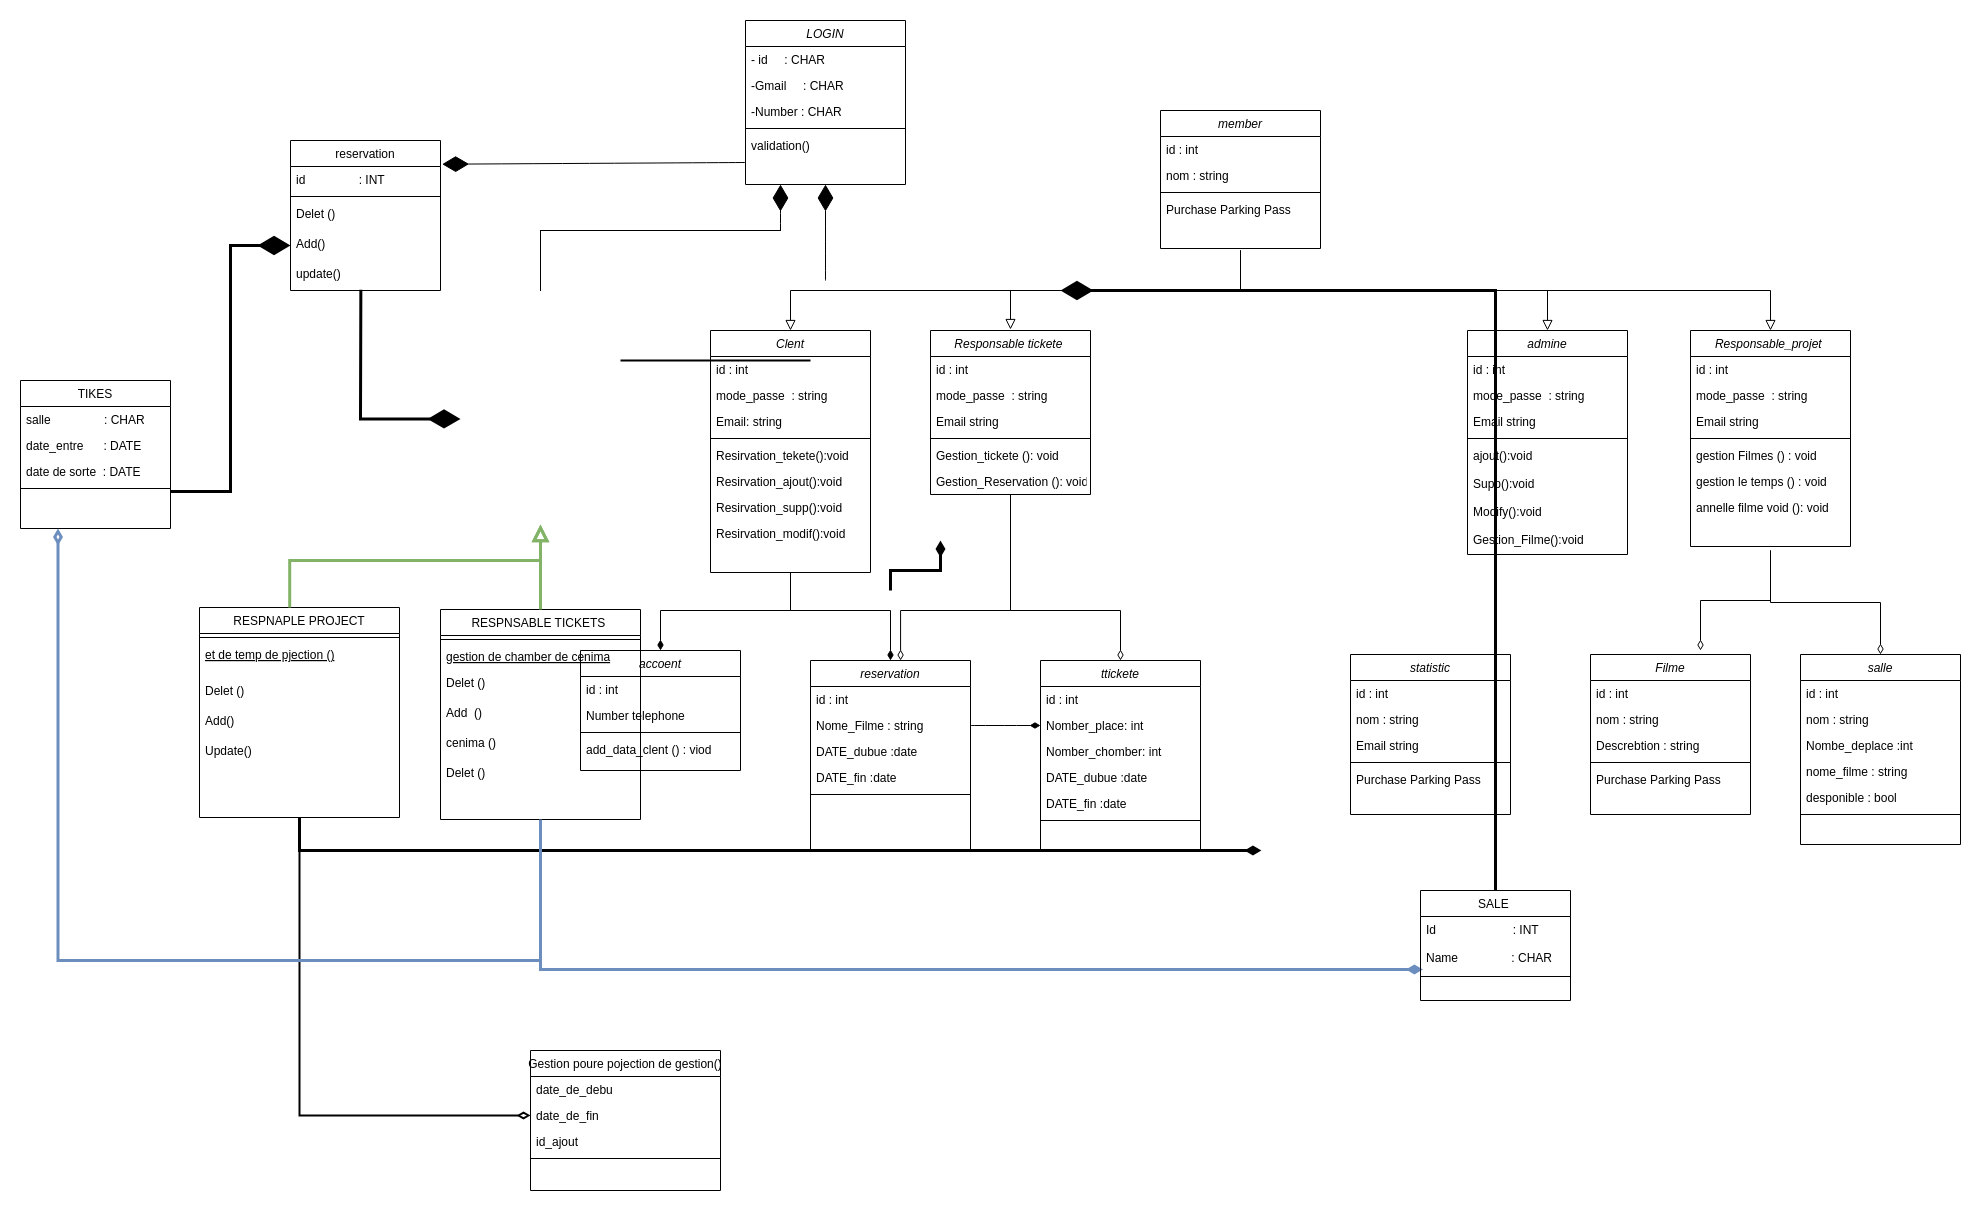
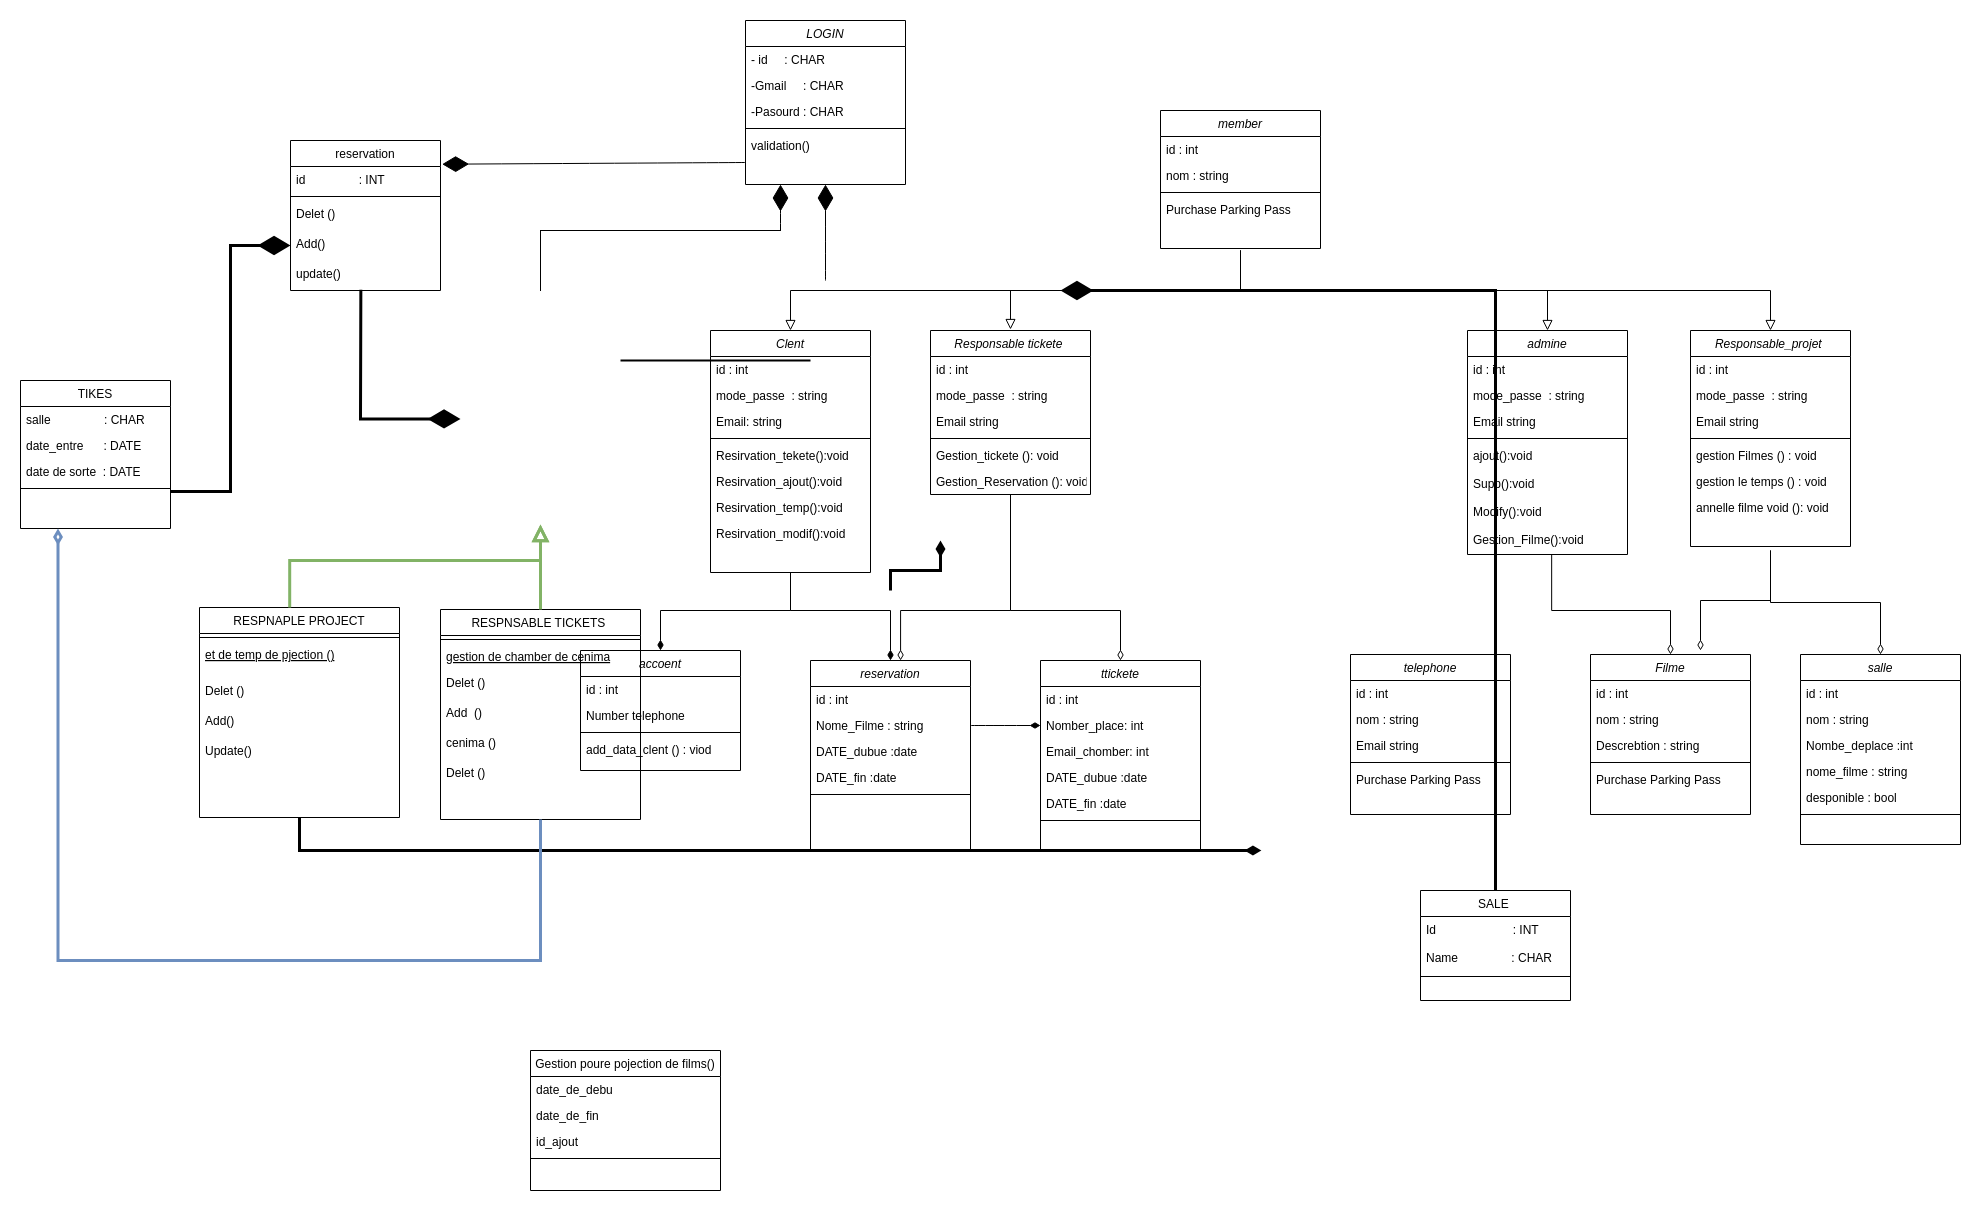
(793, 112) -> (797, 112)
(787, 508) -> (787, 508)
none -> (1601, 611)
(1430, 668) -> (1430, 668)
(1105, 752) -> (1099, 752)
(971, 970) -> none
(625, 1064) -> (625, 1064)
(300, 1093) -> none
